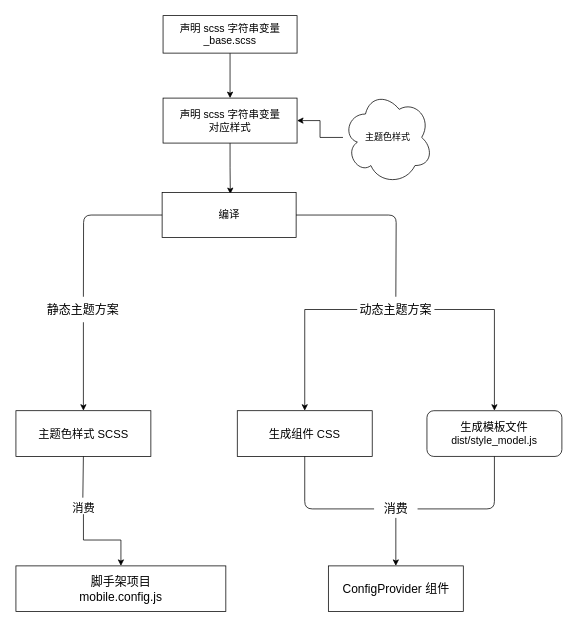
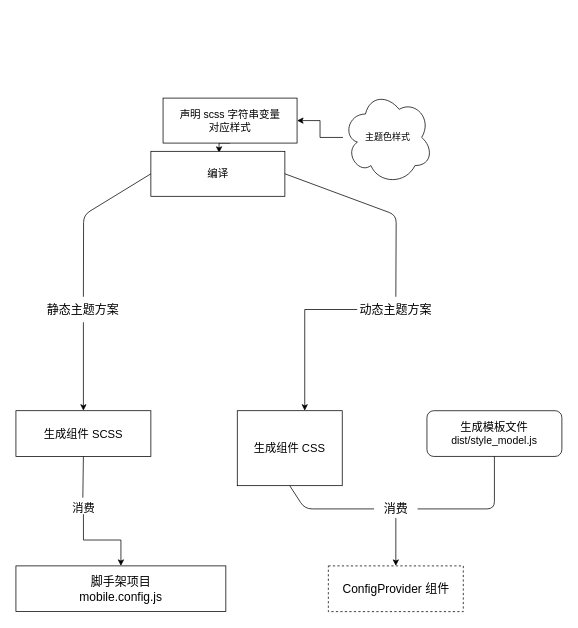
(230, 34) -> none
(230, 91) -> none
(229, 215) -> (218, 174)
(495, 327) -> none
(84, 434) -> (84, 434)
(305, 434) -> (290, 448)
(396, 589) -> (396, 589)
